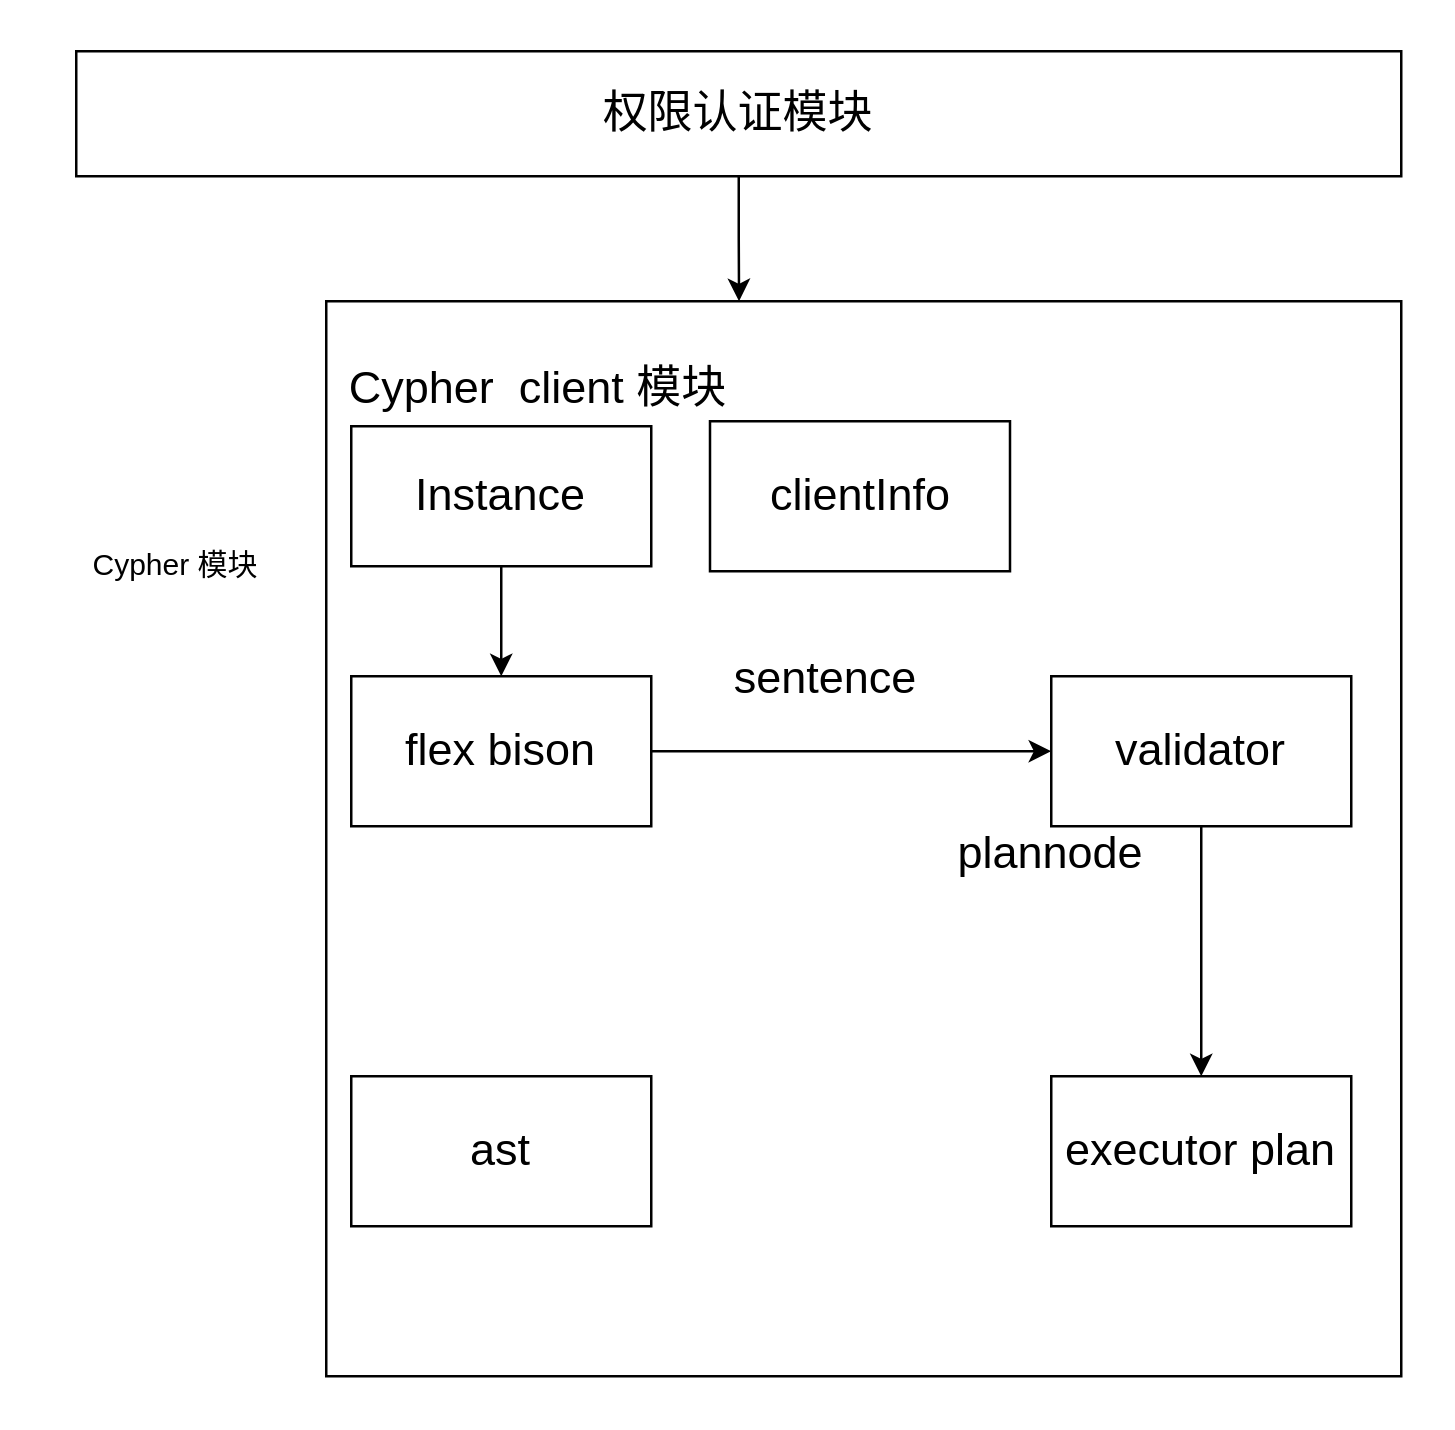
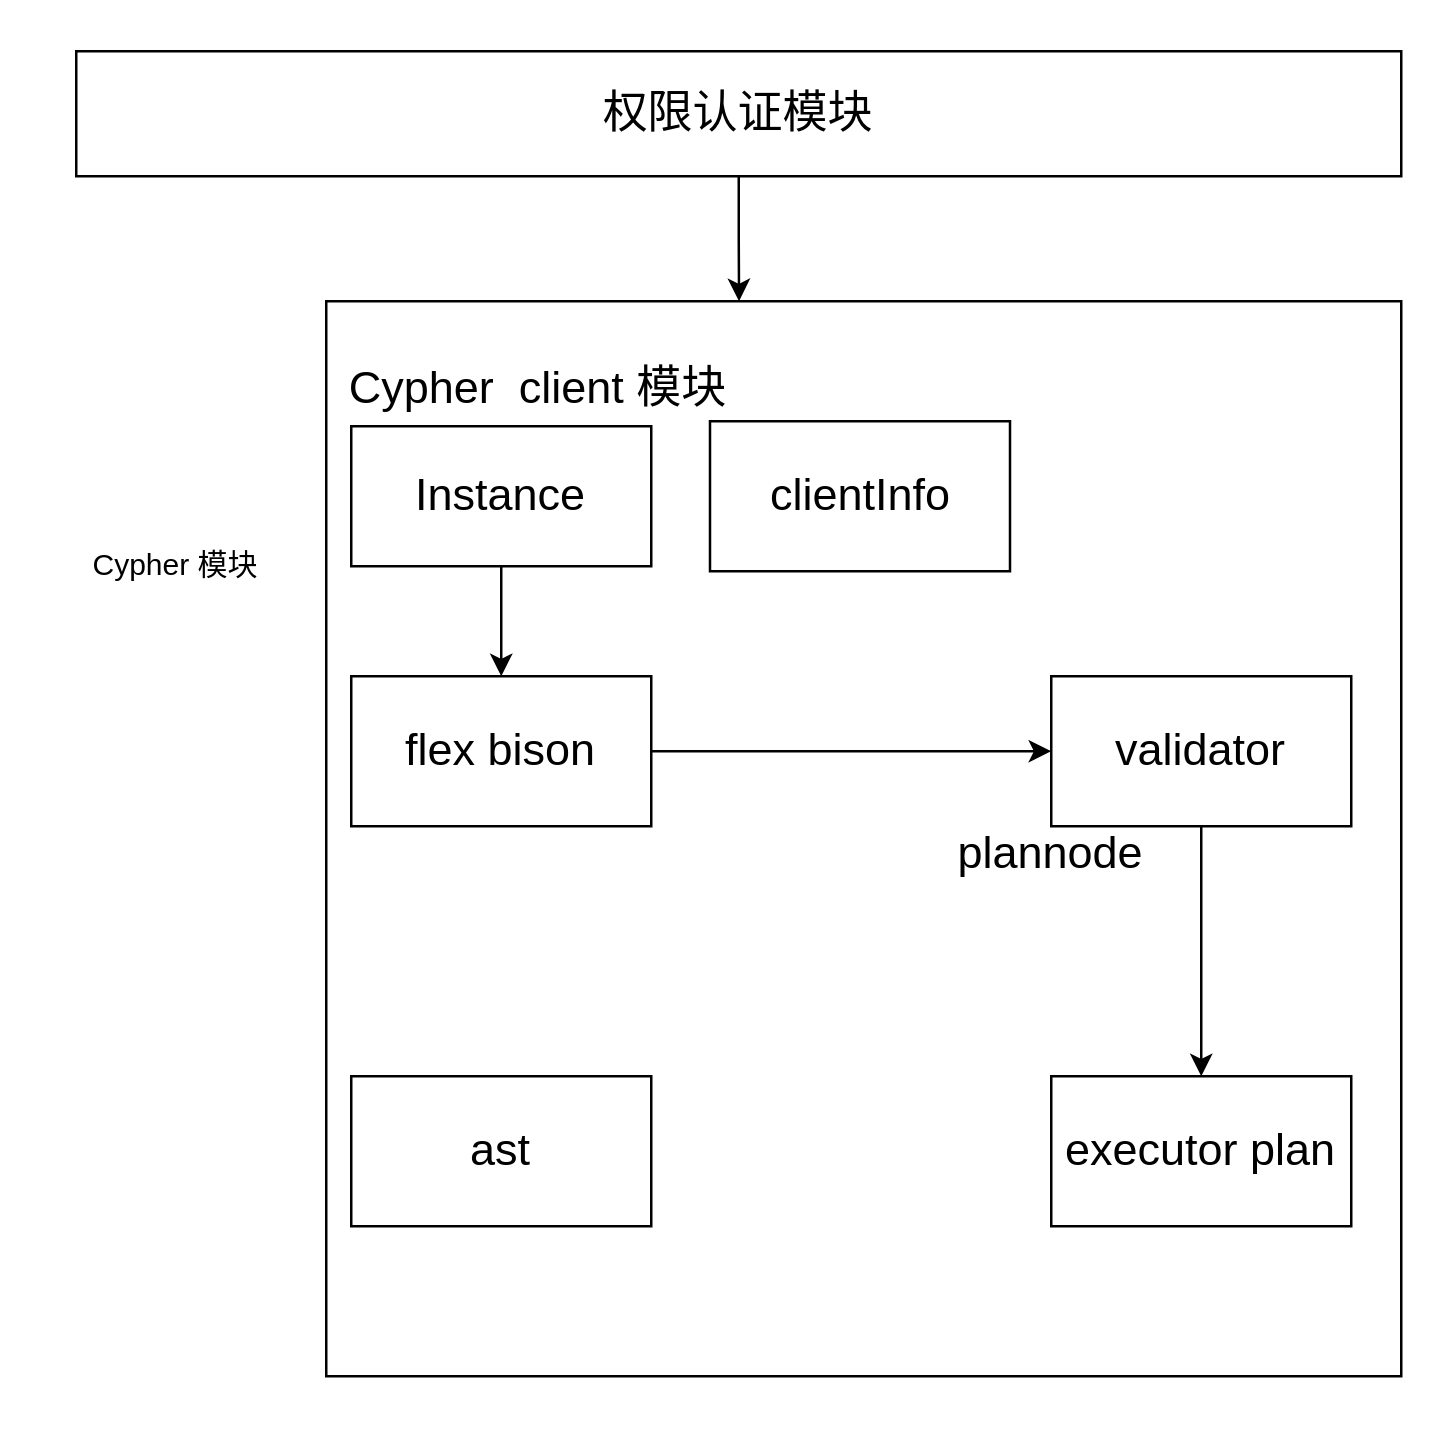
(826, 679) -> none
